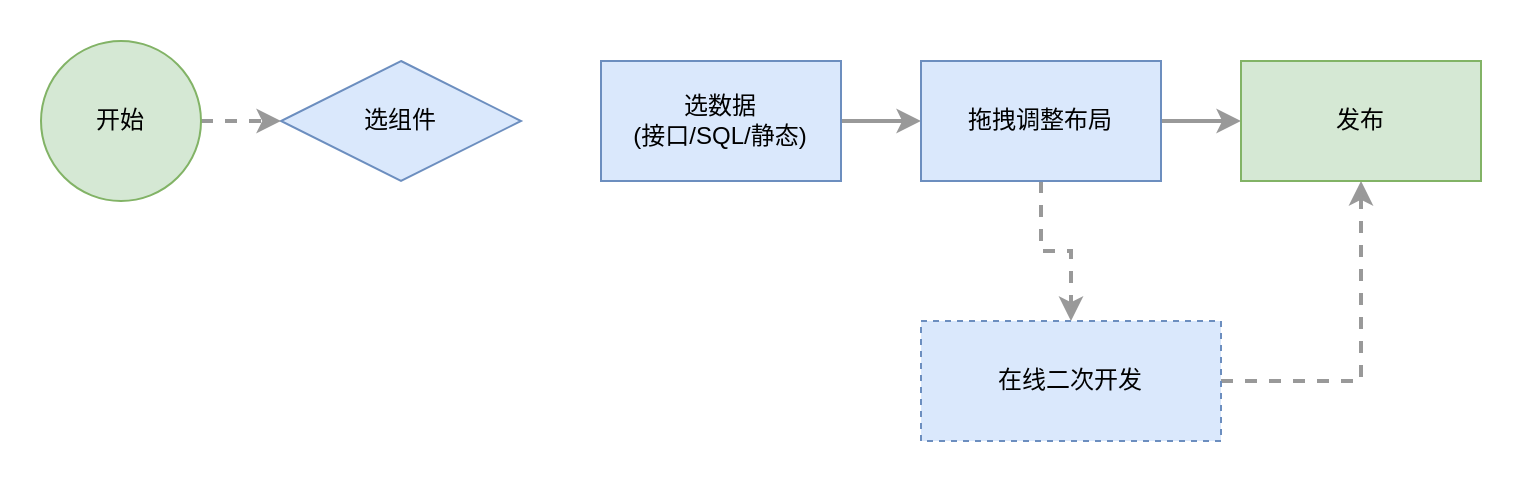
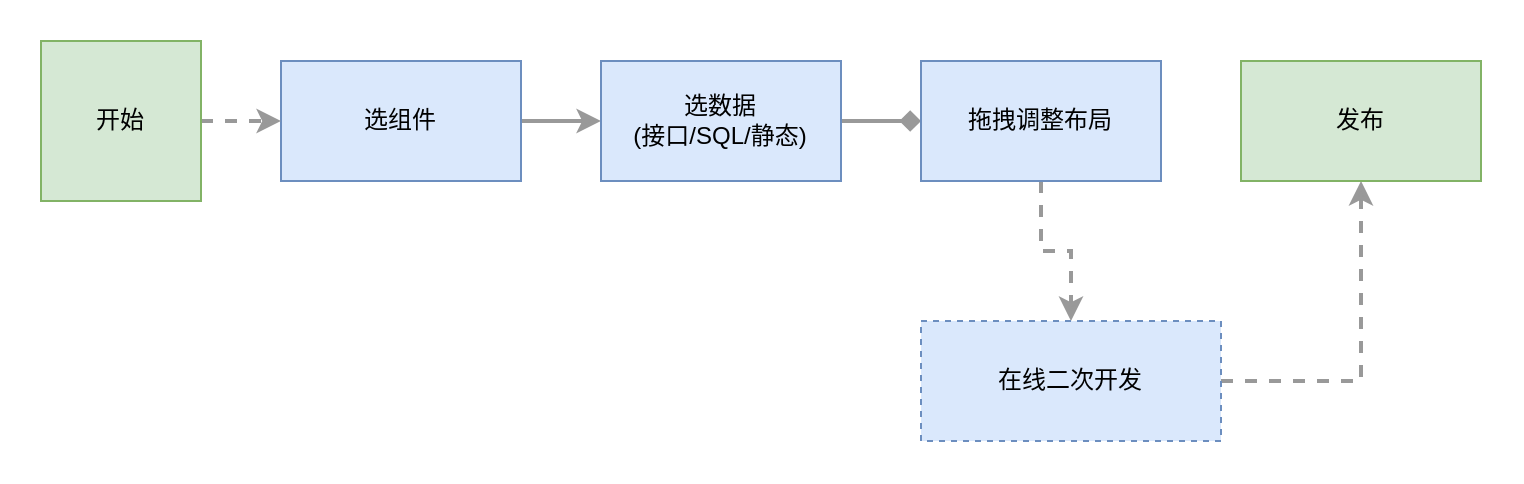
(121, 121) -> (121, 121)
(401, 121) -> (401, 121)
none -> (552, 121)
(900, 121) -> (900, 121)
(1192, 121) -> none
